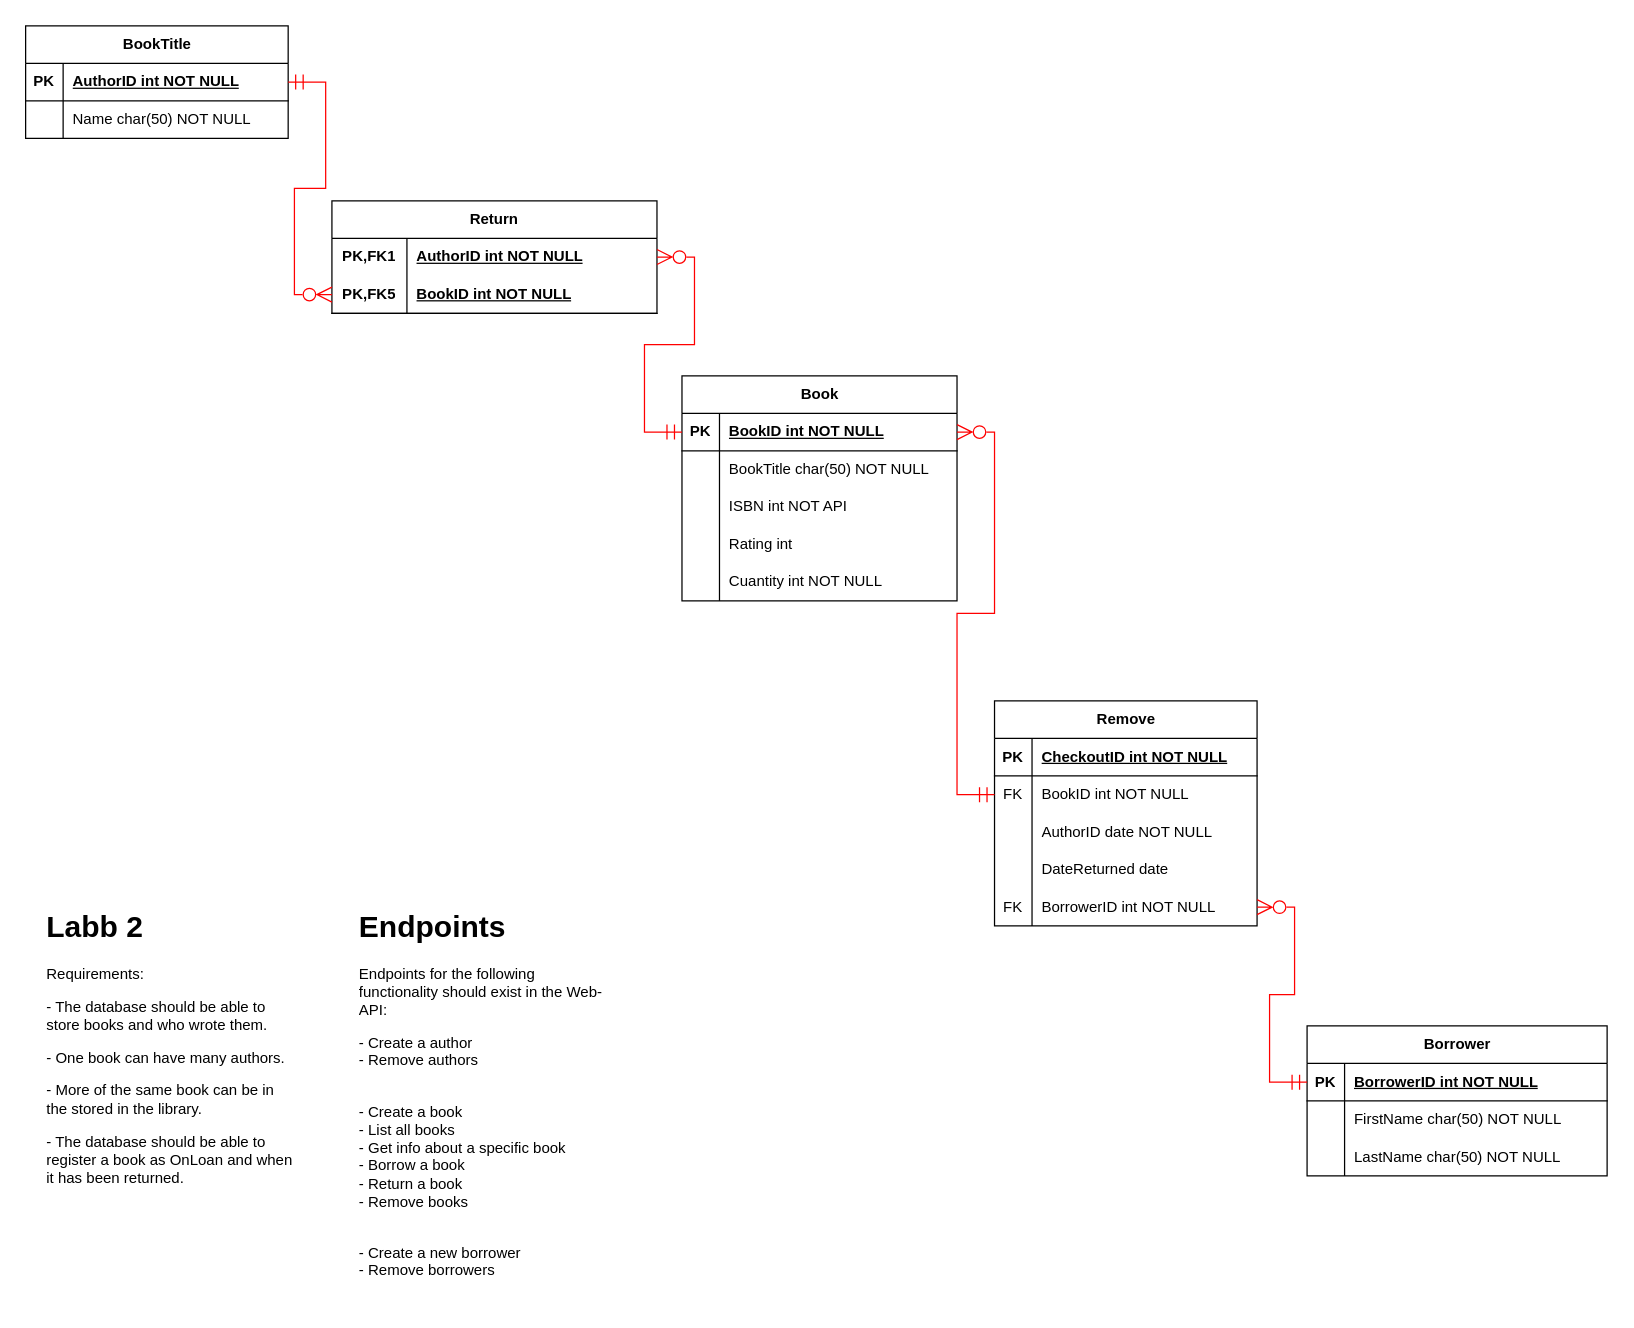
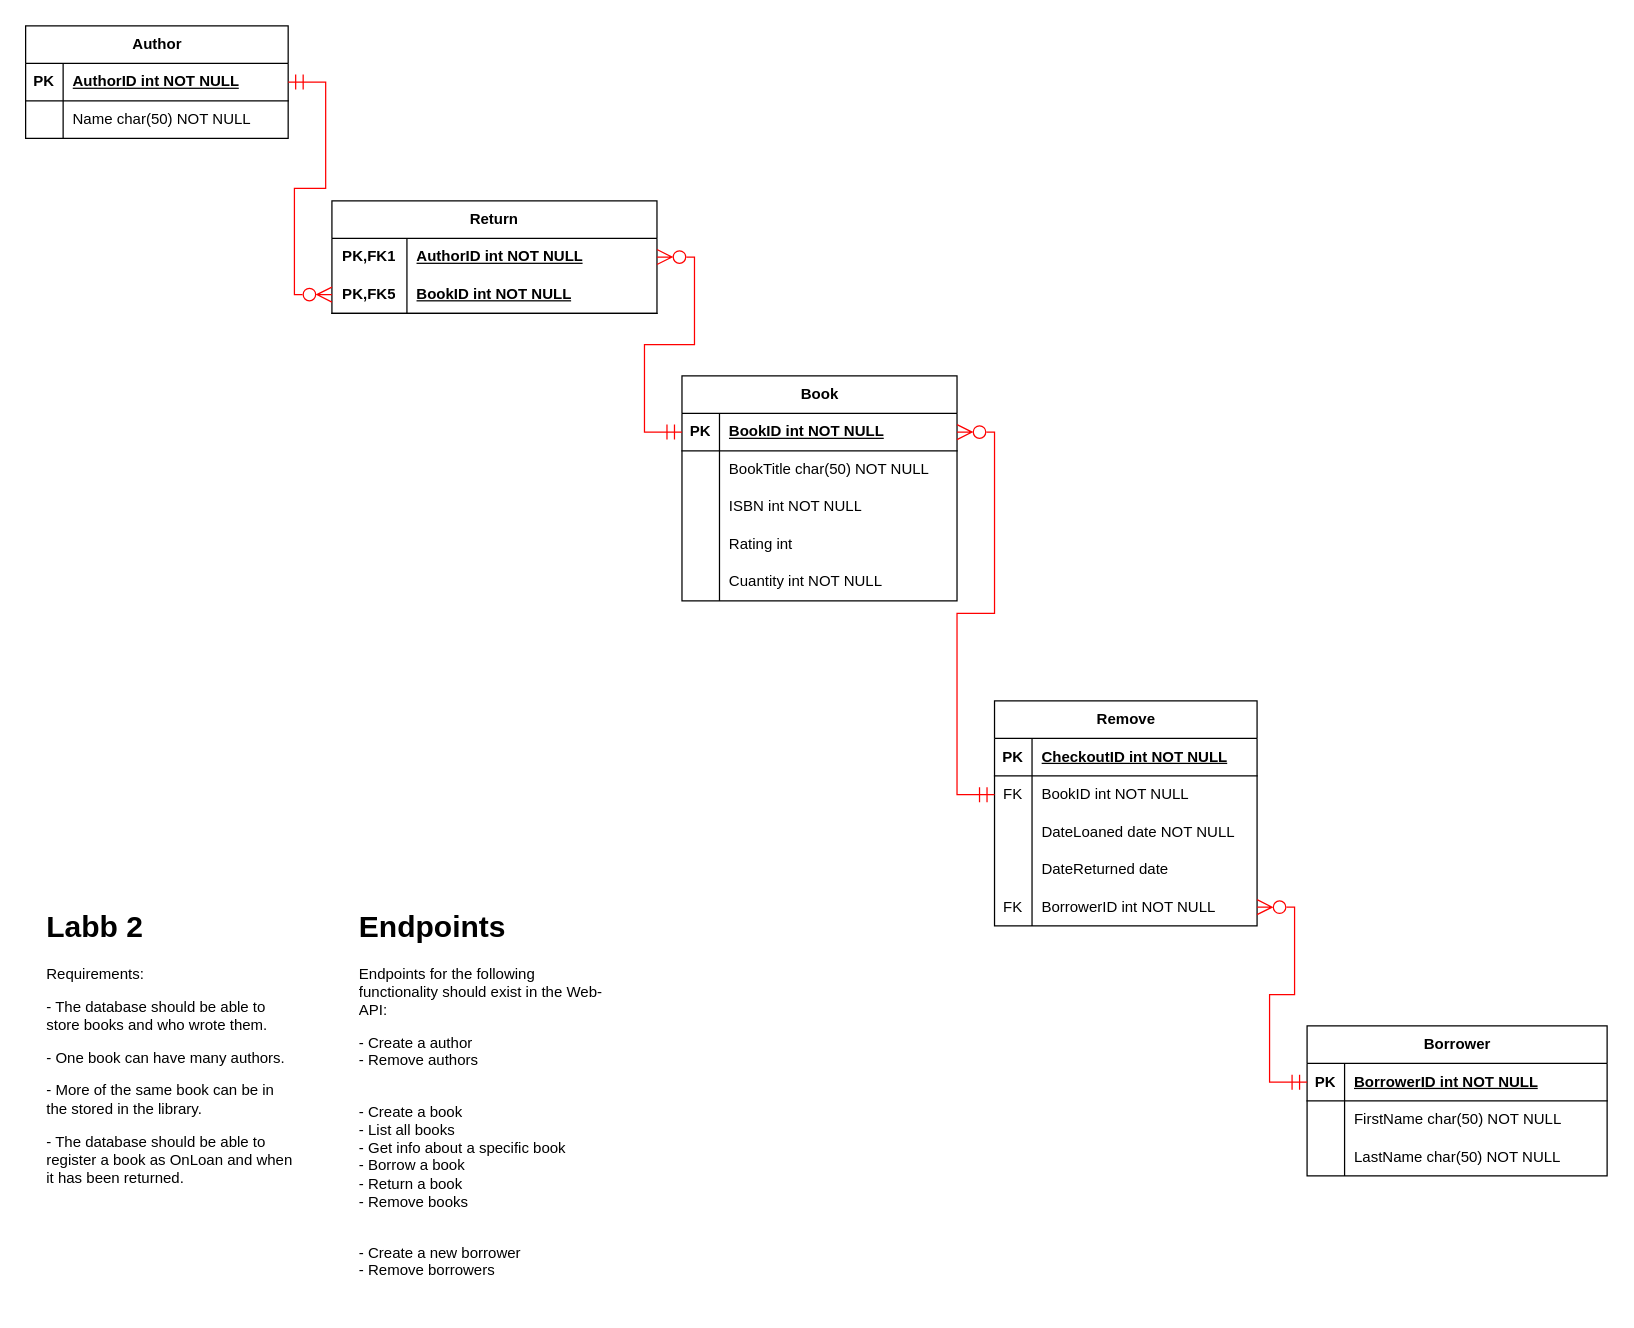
(158, 44) -> (158, 44)
(789, 507) -> (793, 507)
(1128, 832) -> (1137, 832)
